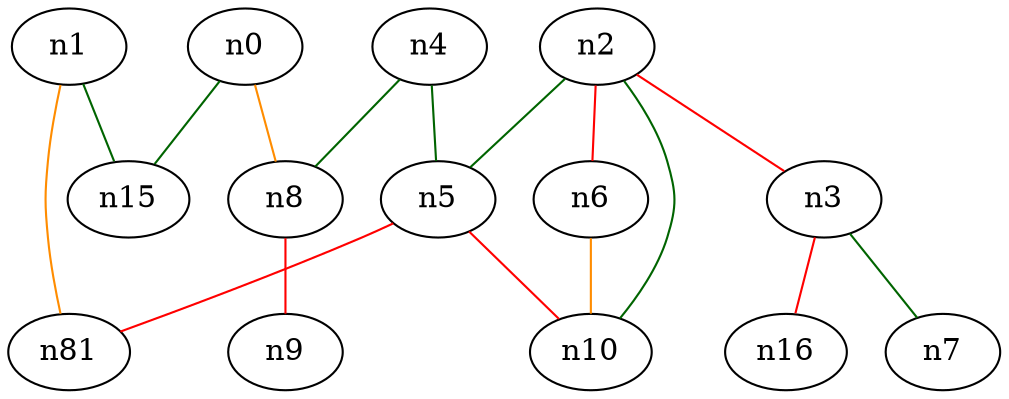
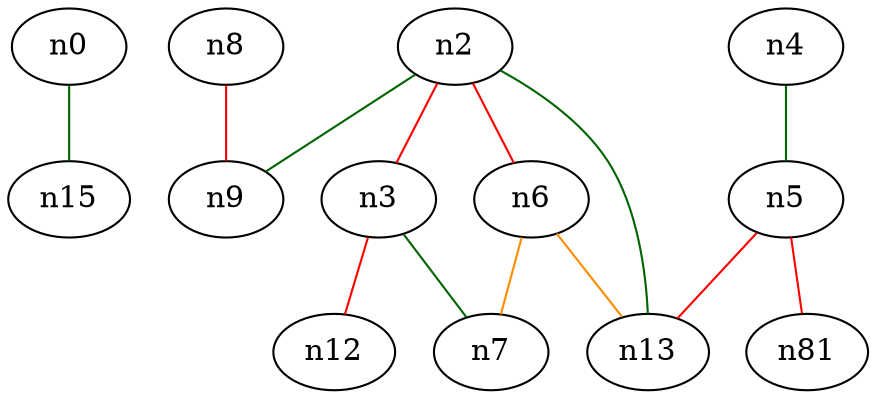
(69, 47) -> none
(265, 123) -> none
(358, 123) -> none
(518, 123) -> (340, 123)
none -> (511, 276)
(591, 352) -> (648, 352)
(786, 352) -> (334, 352)
